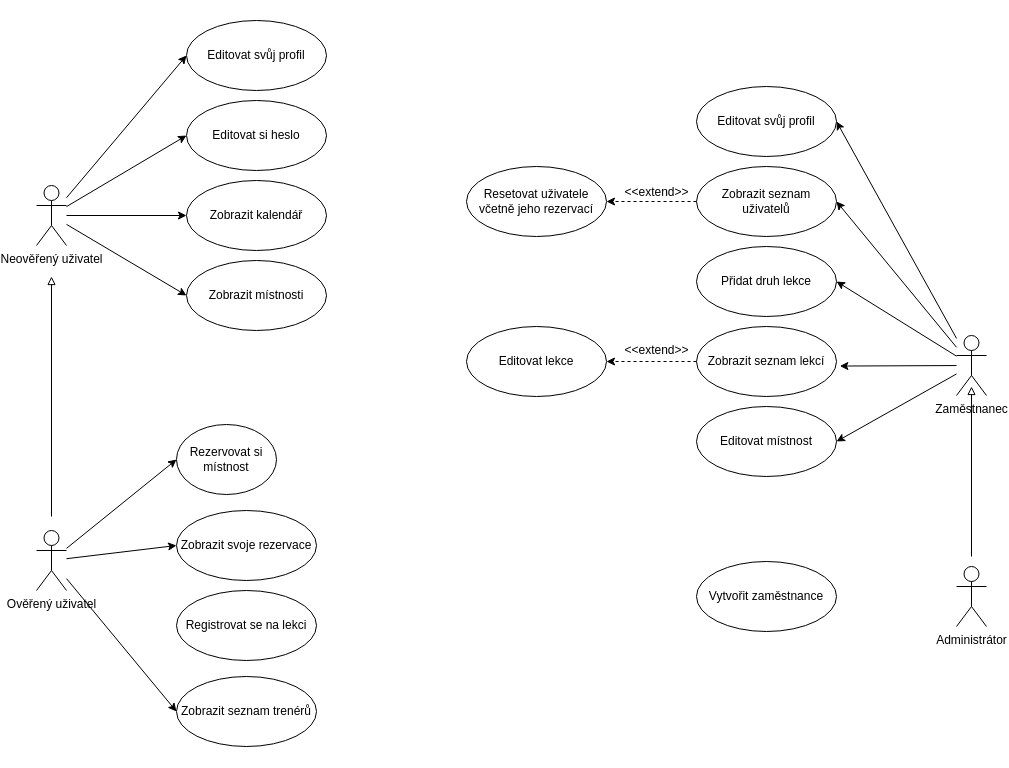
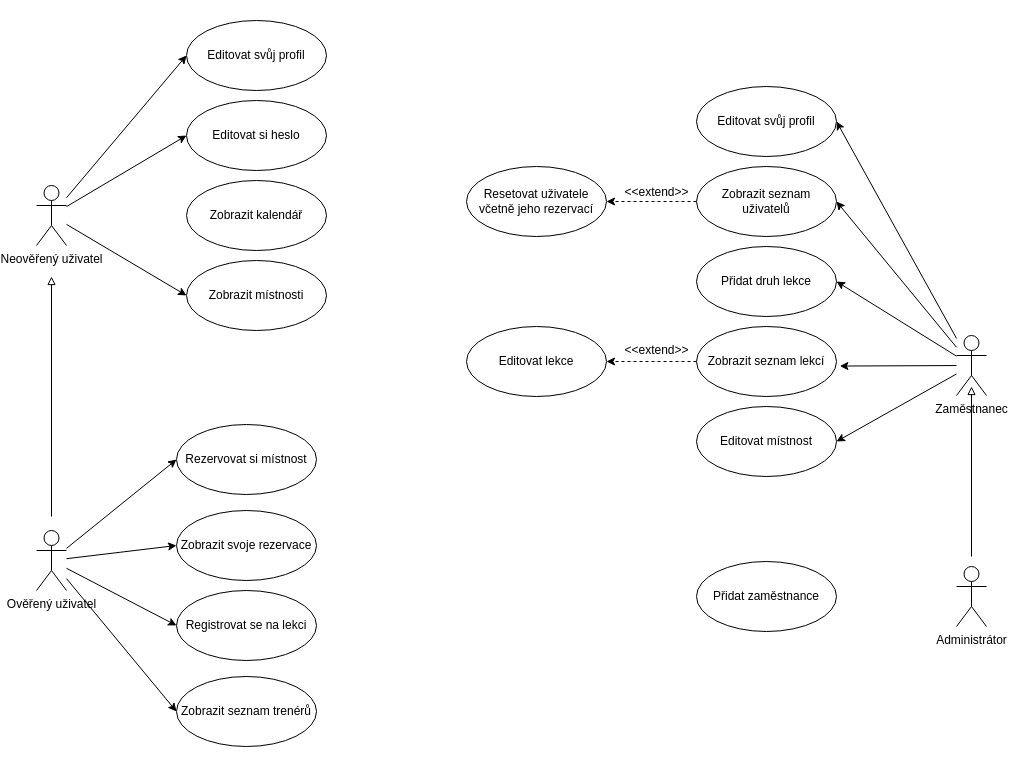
(123, 216) -> none
(227, 460) -> (247, 460)
none -> (118, 595)
(767, 597) -> (767, 597)
